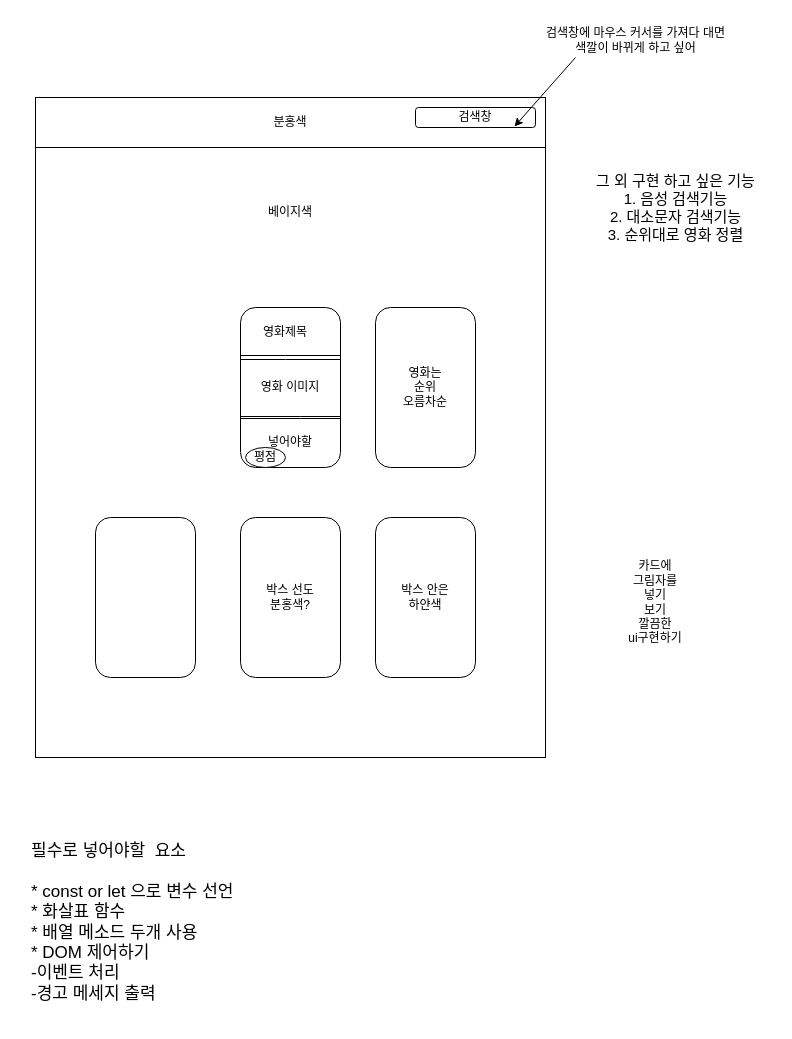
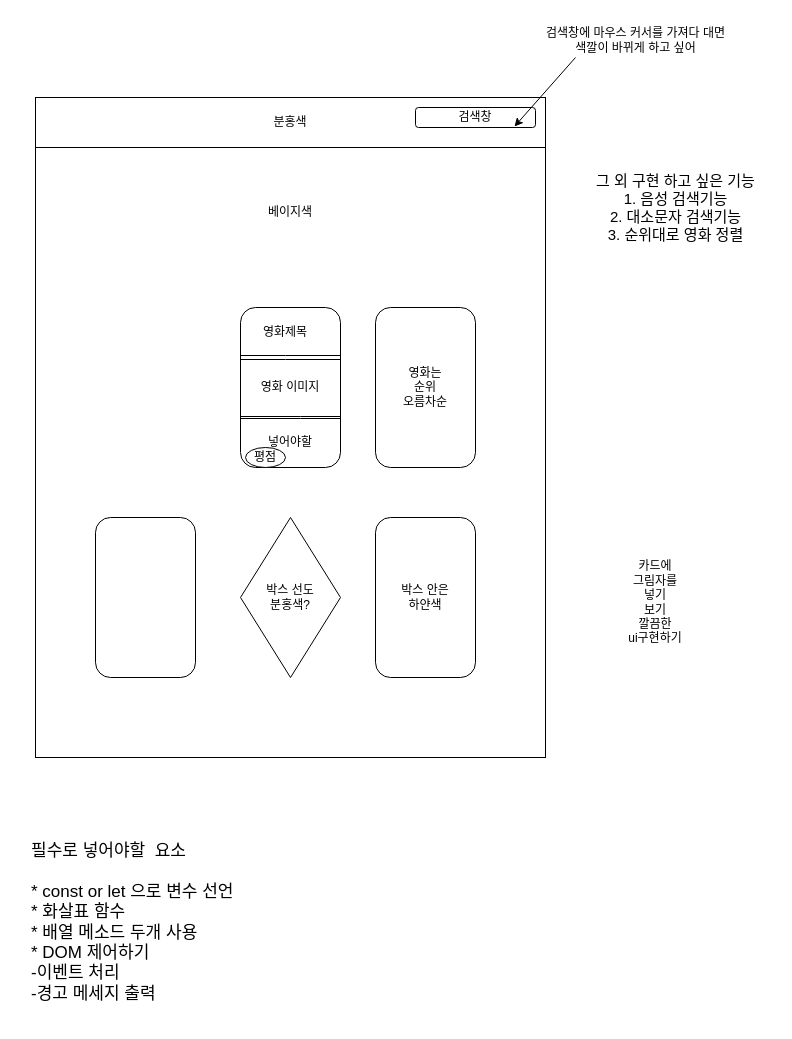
(291, 598) -> (291, 598)
